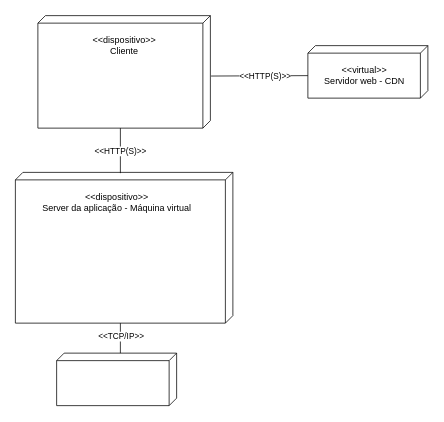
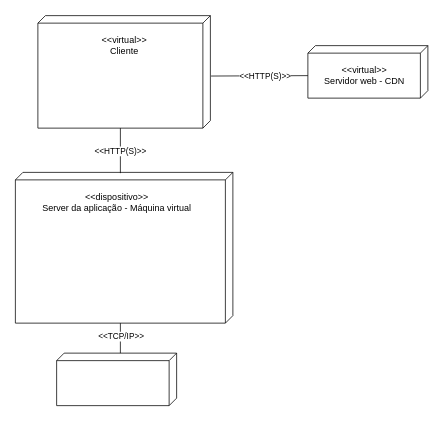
(125, 45) -> (125, 45)
